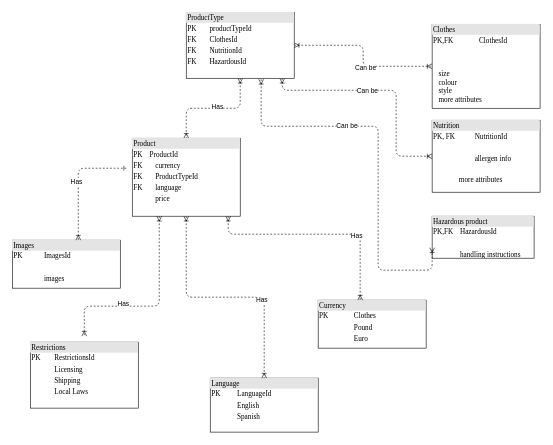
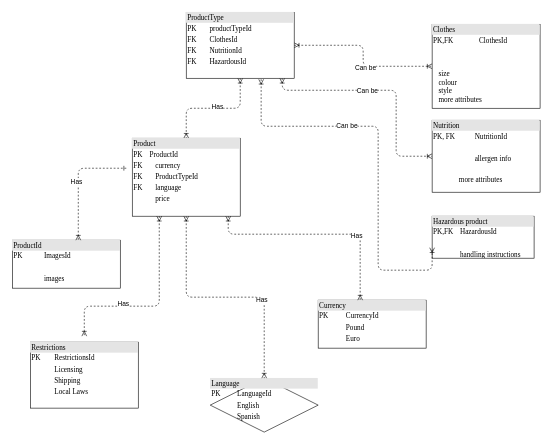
(32, 253) -> (32, 253)
(336, 318) -> (342, 318)
(264, 405) -> (264, 405)
